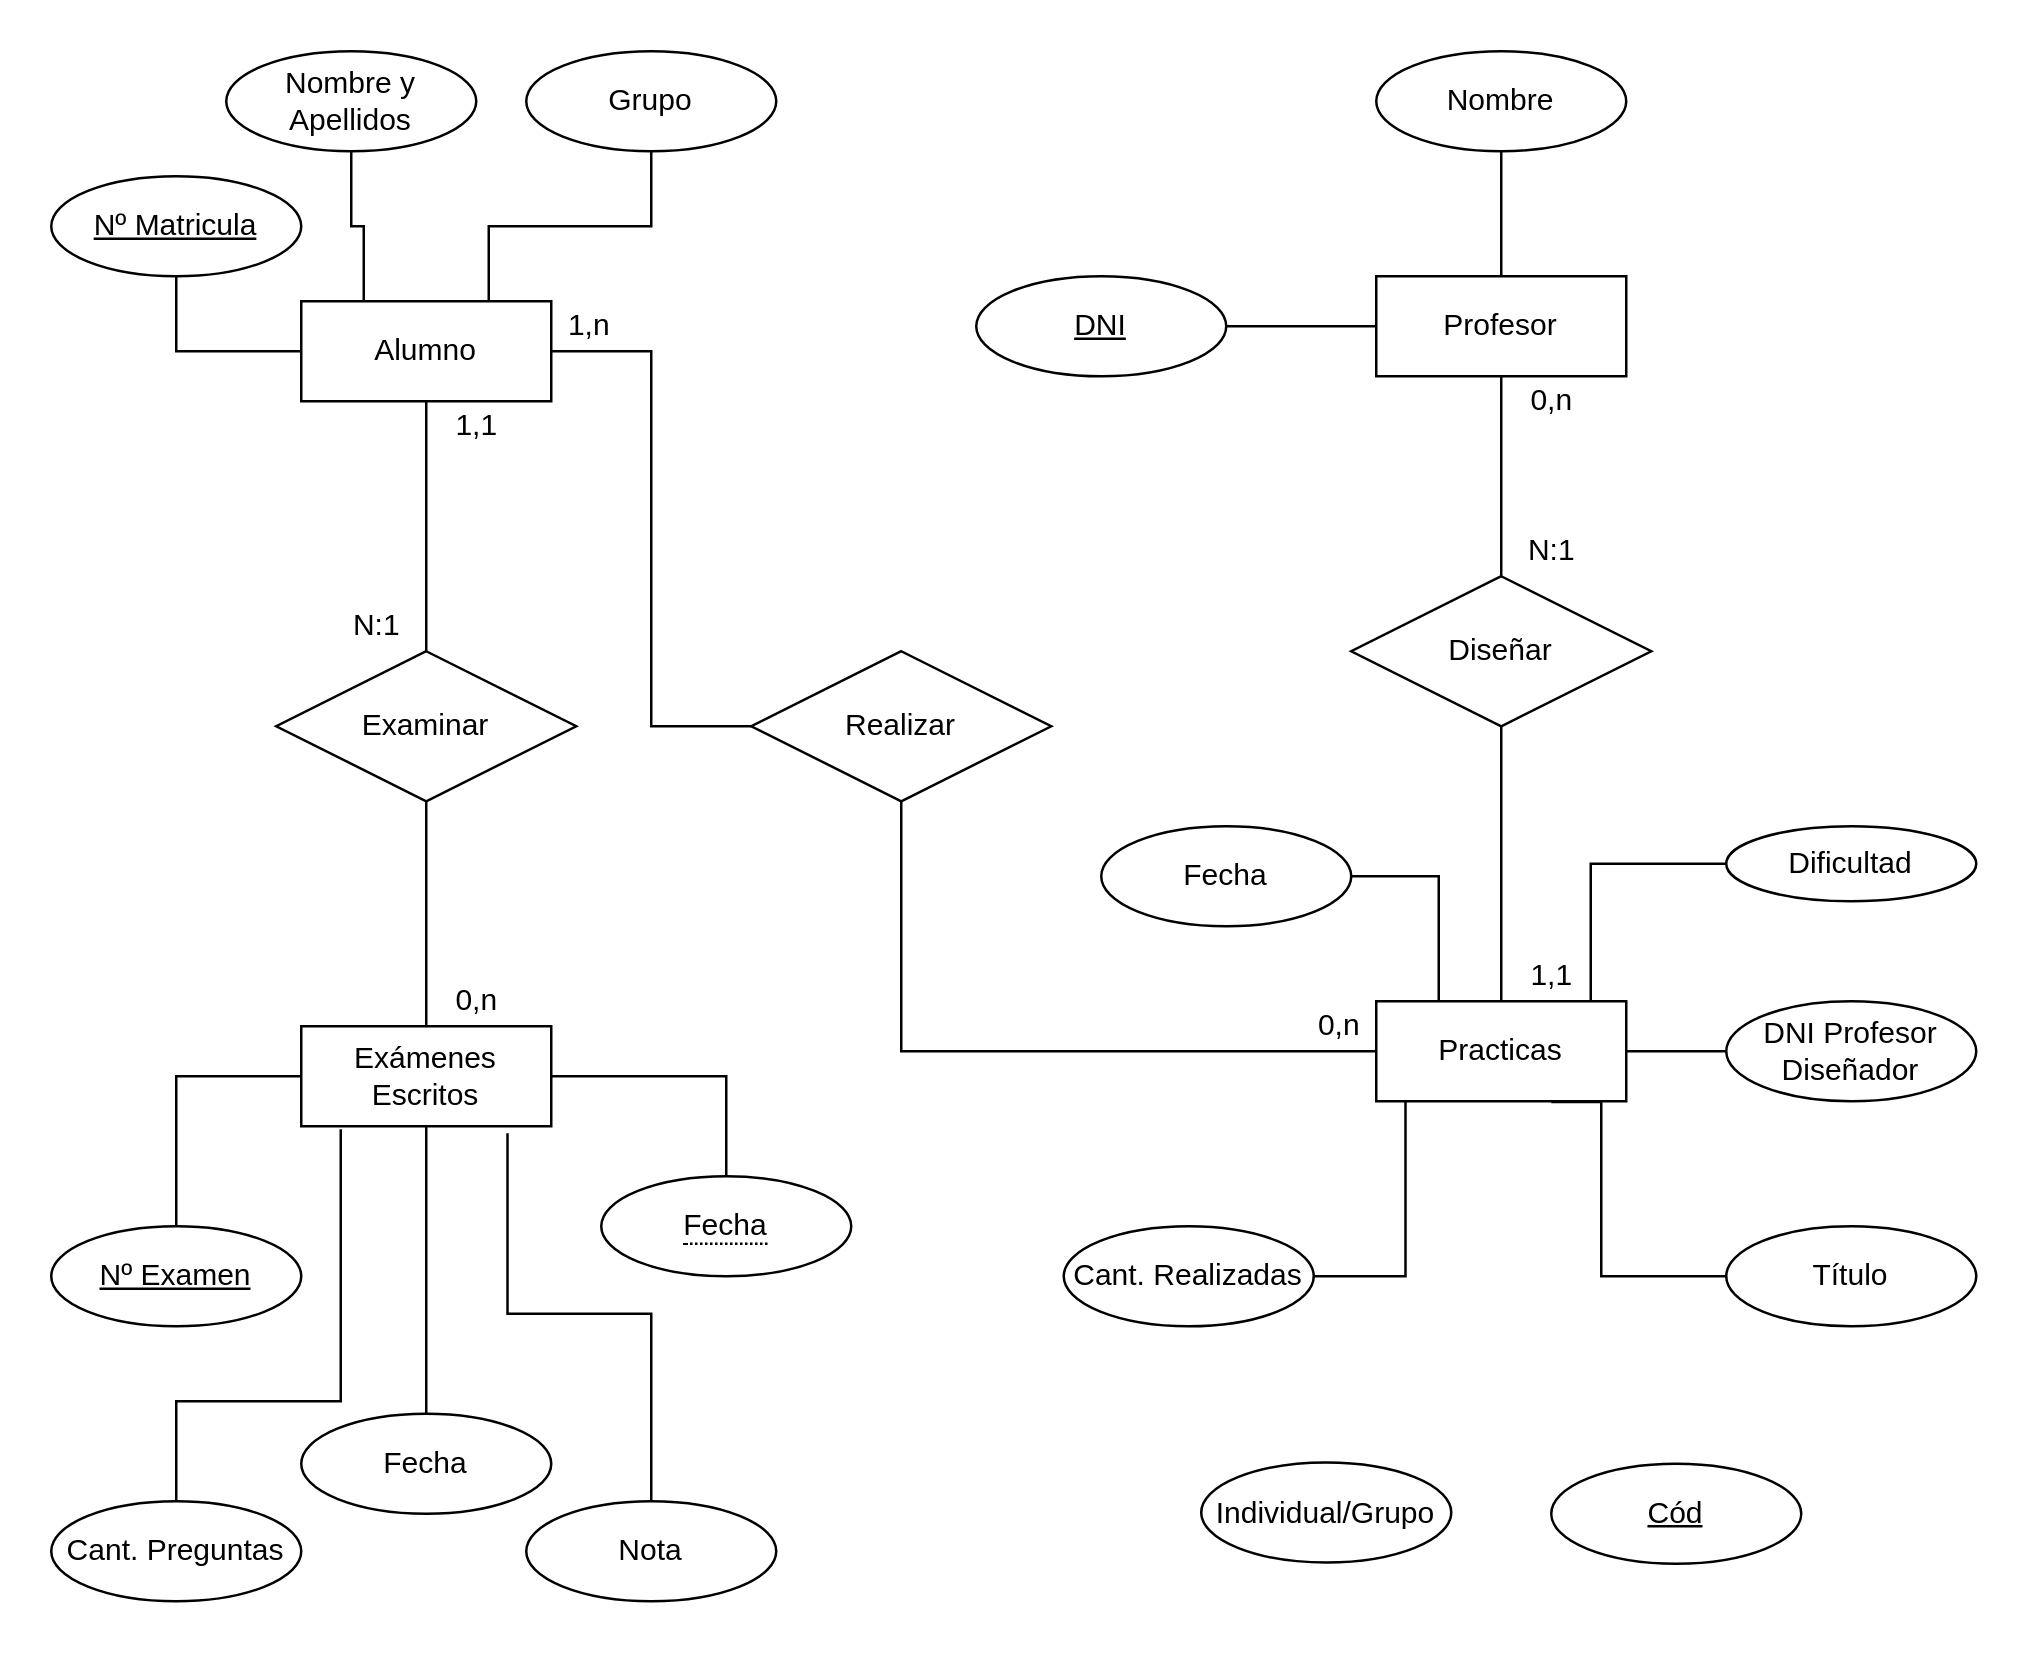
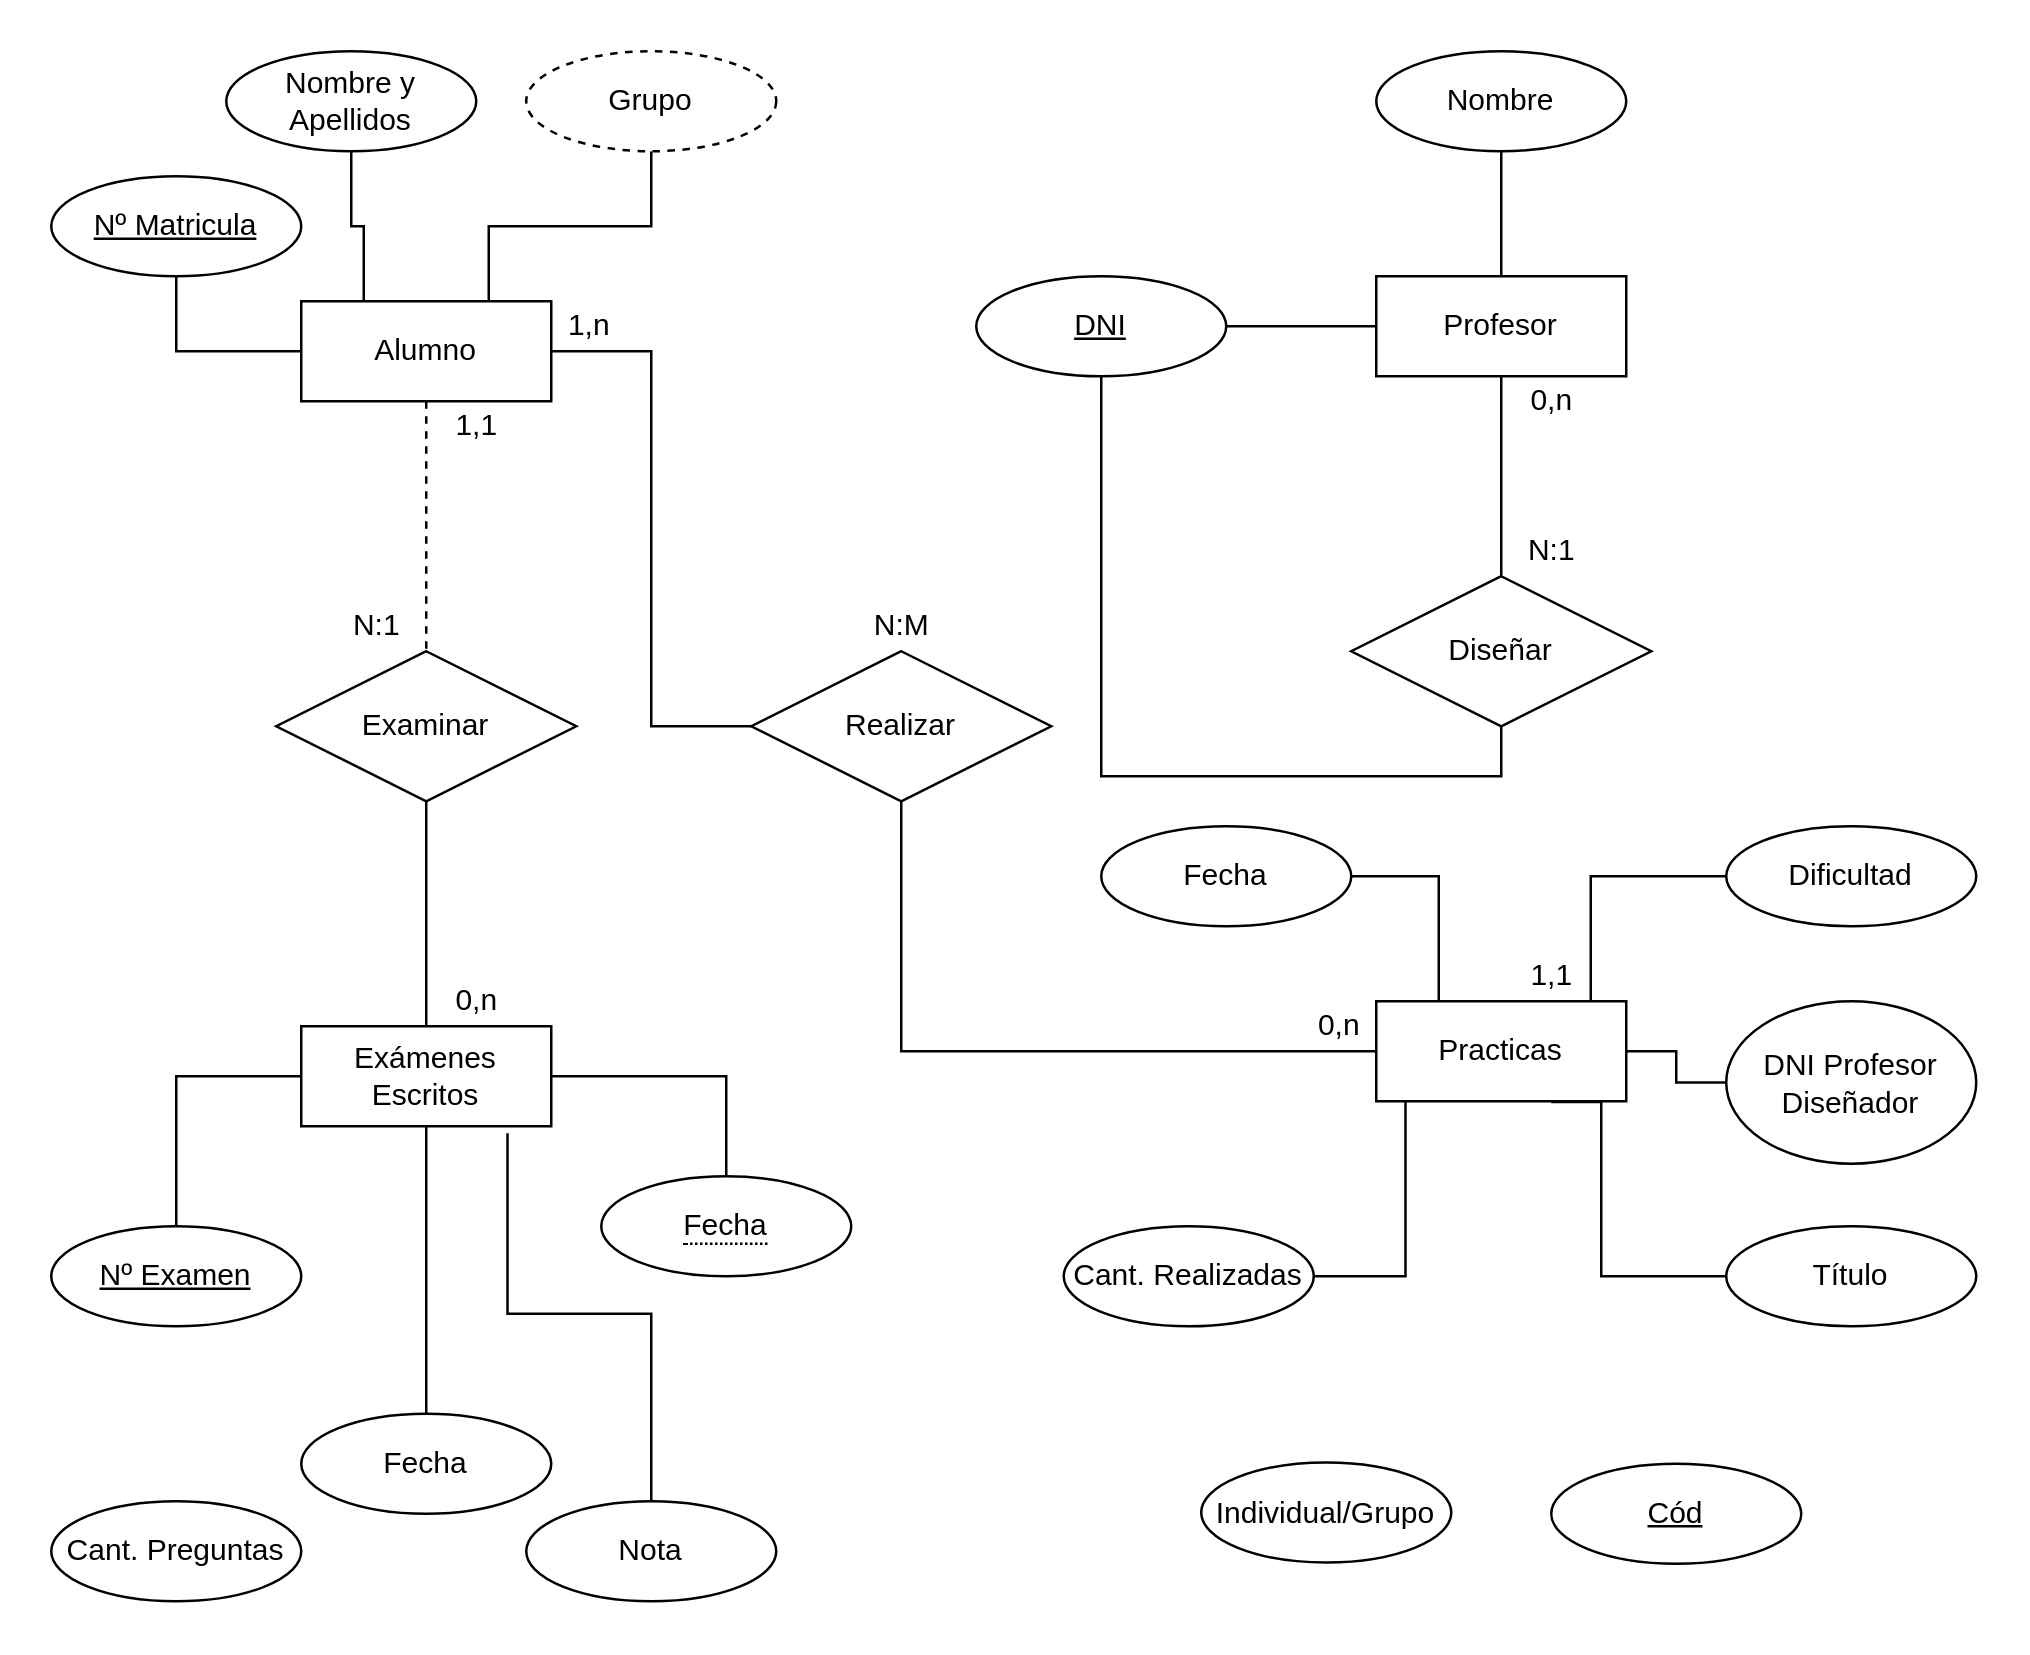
(651, 101) -> (651, 101)
(426, 529) -> (426, 529)
none -> (901, 626)
(1851, 864) -> (1851, 876)
(1501, 887) -> (1103, 776)
(1851, 1051) -> (1851, 1083)
(341, 1397) -> none
